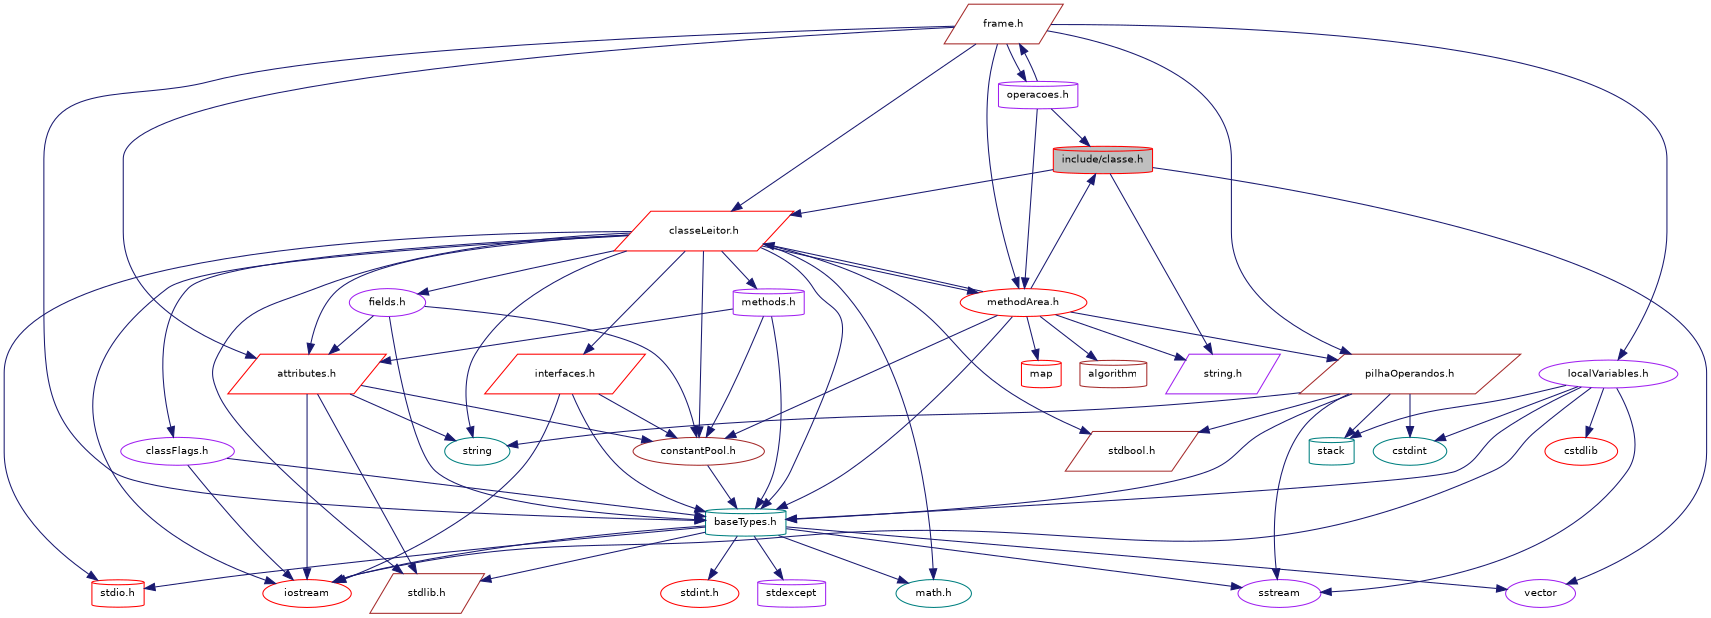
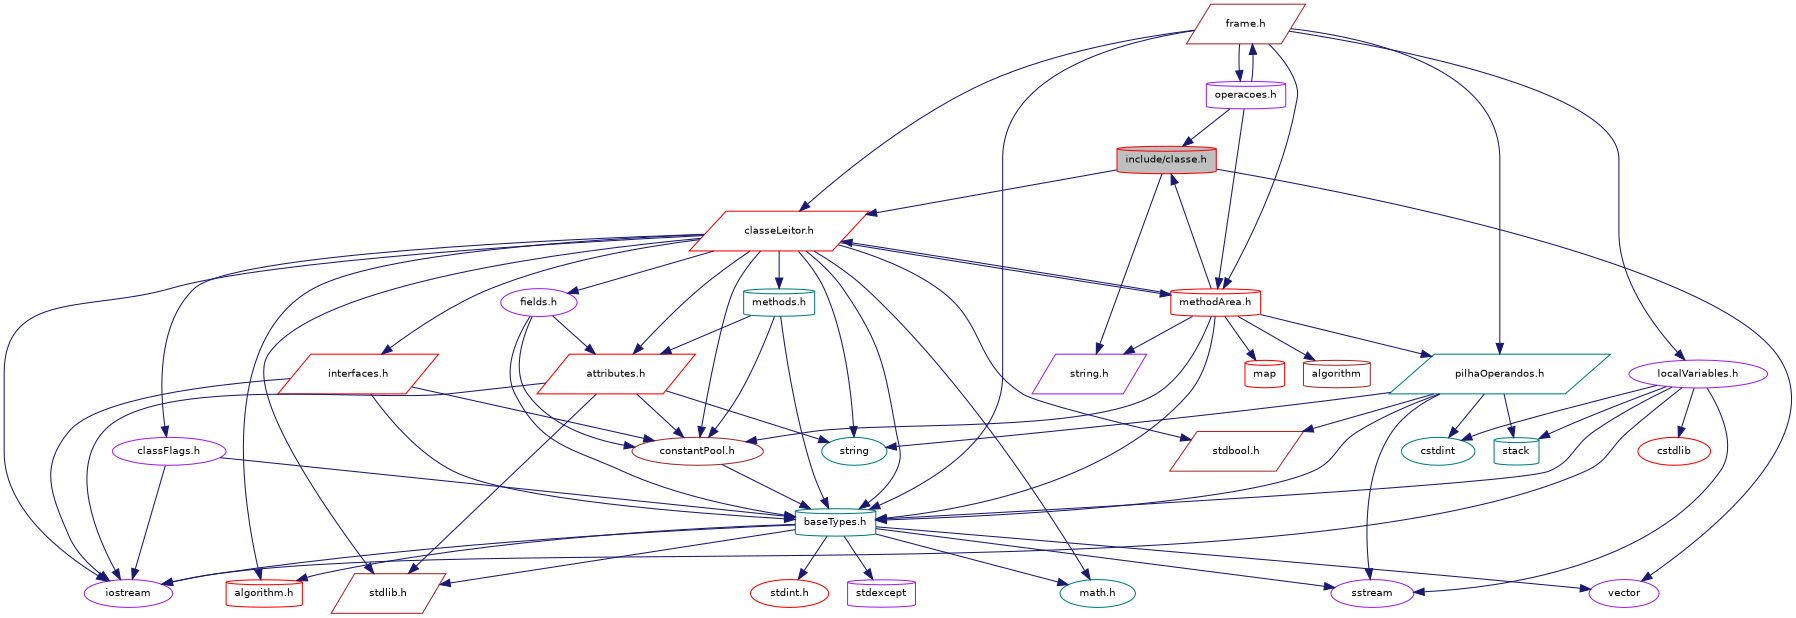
(401, 74) -> none
(769, 303) -> (779, 303)
(1024, 303) -> (1216, 303)
(1410, 374) -> (1500, 374)
(118, 594) -> (264, 594)
(307, 594) -> (128, 594)
